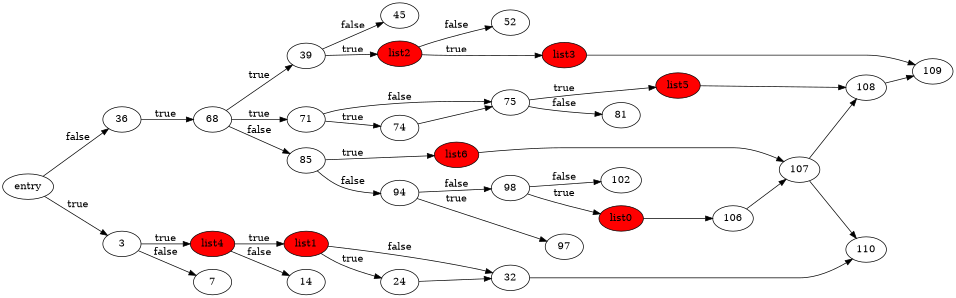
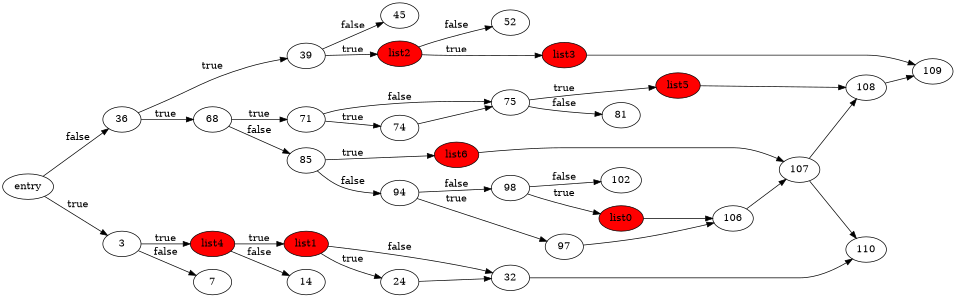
(256, 90) -> (208, 82)
none -> (646, 237)
